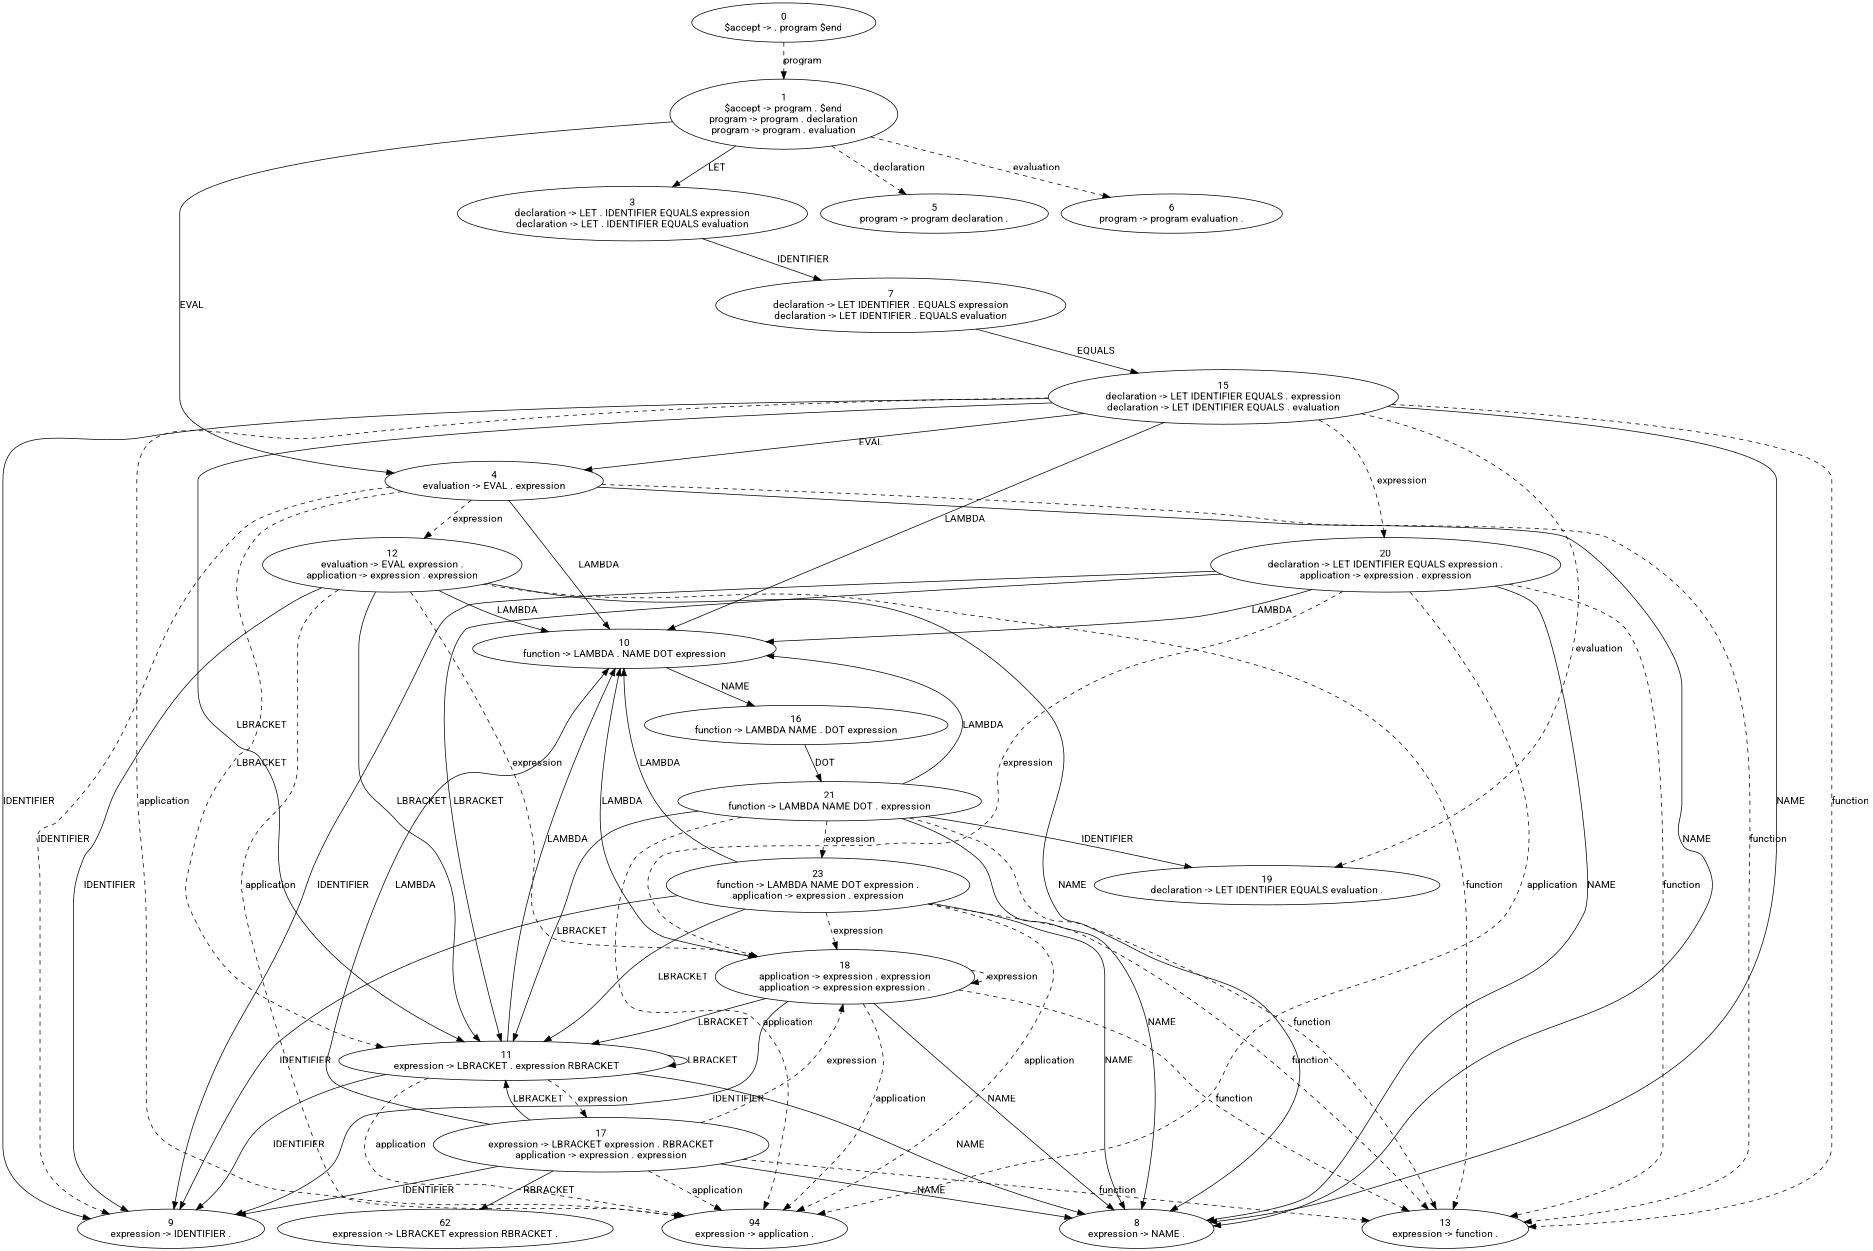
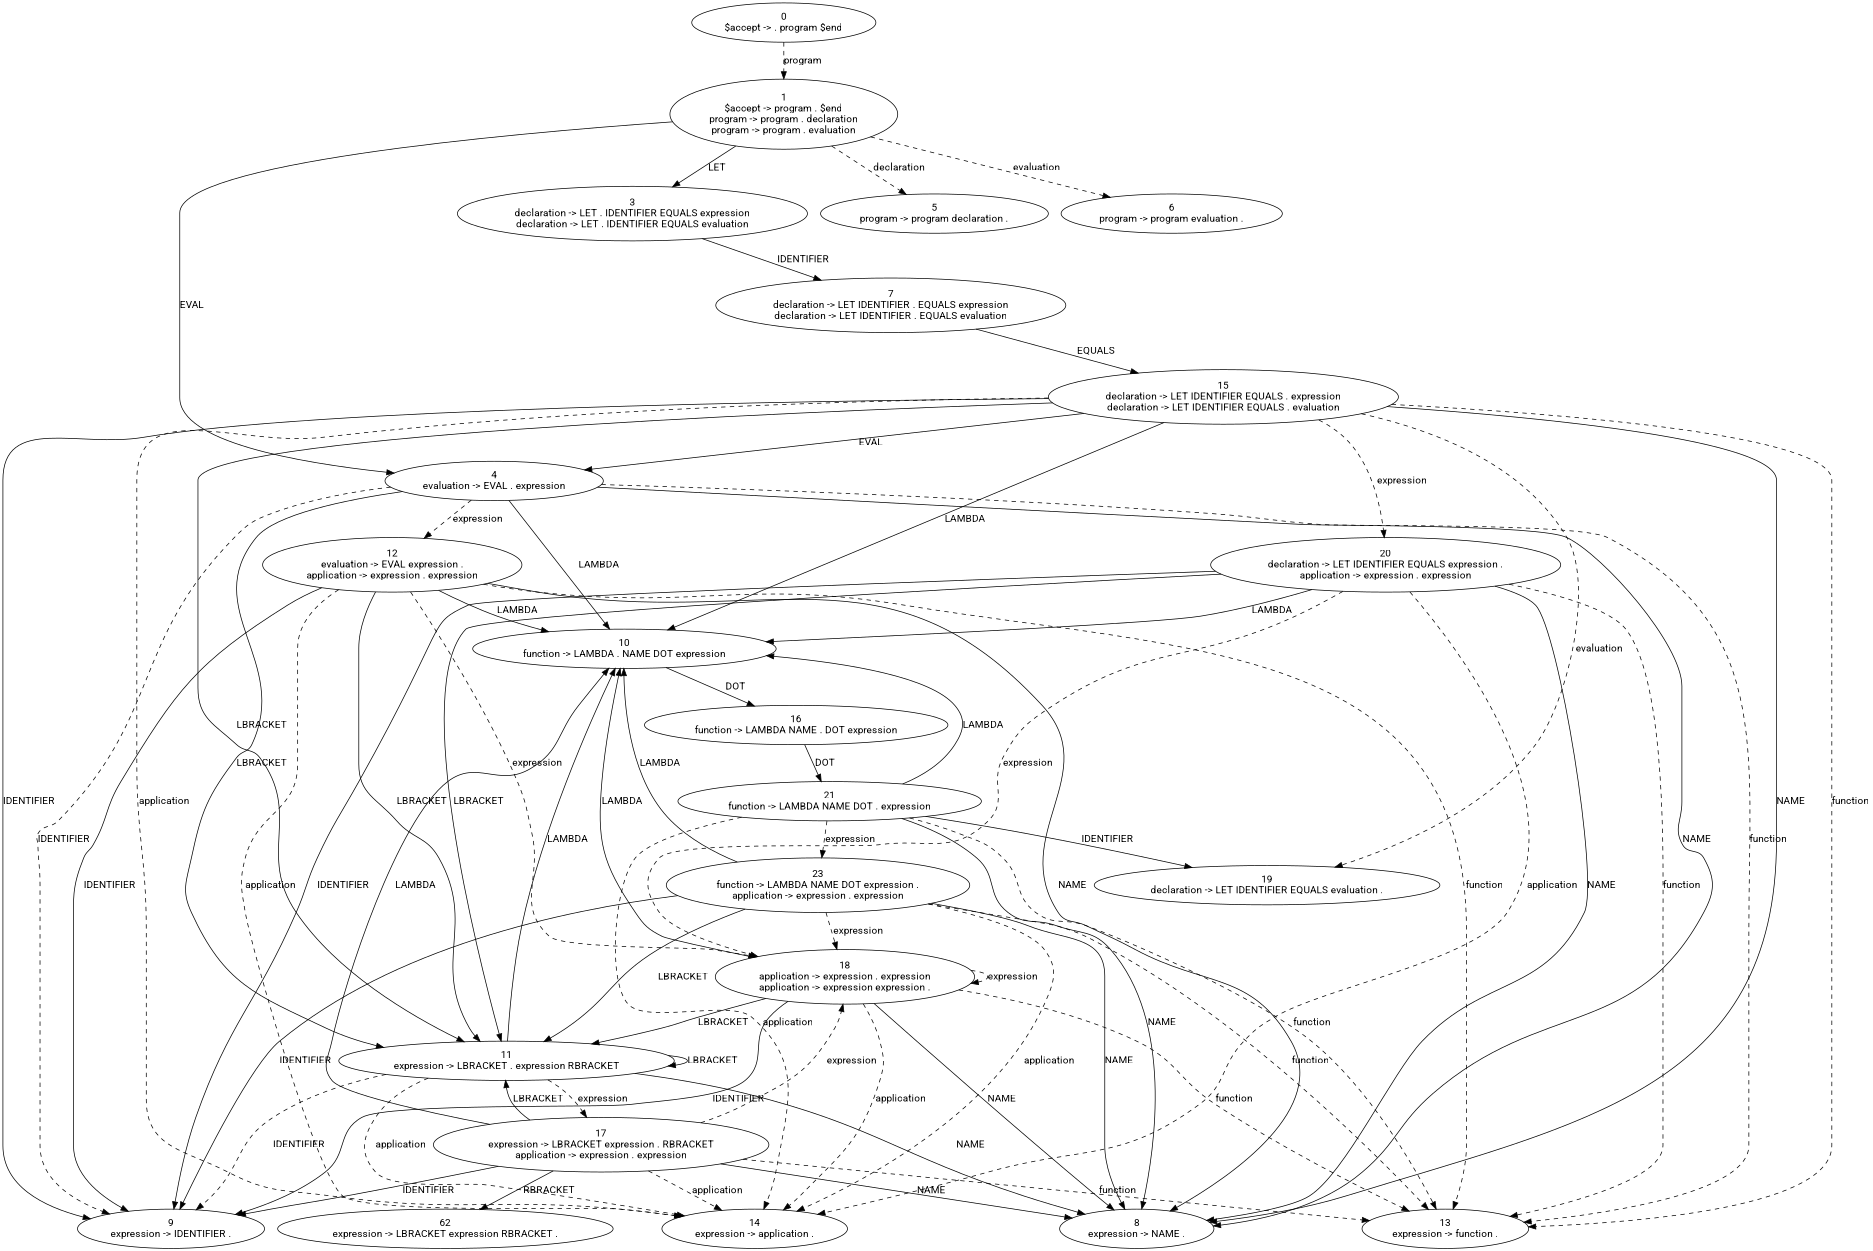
(736, 687) -> (736, 687)
(233, 762) -> (233, 762)
(571, 885) -> none
(276, 1116) -> (276, 1116)
(755, 1229) -> (755, 1229)
